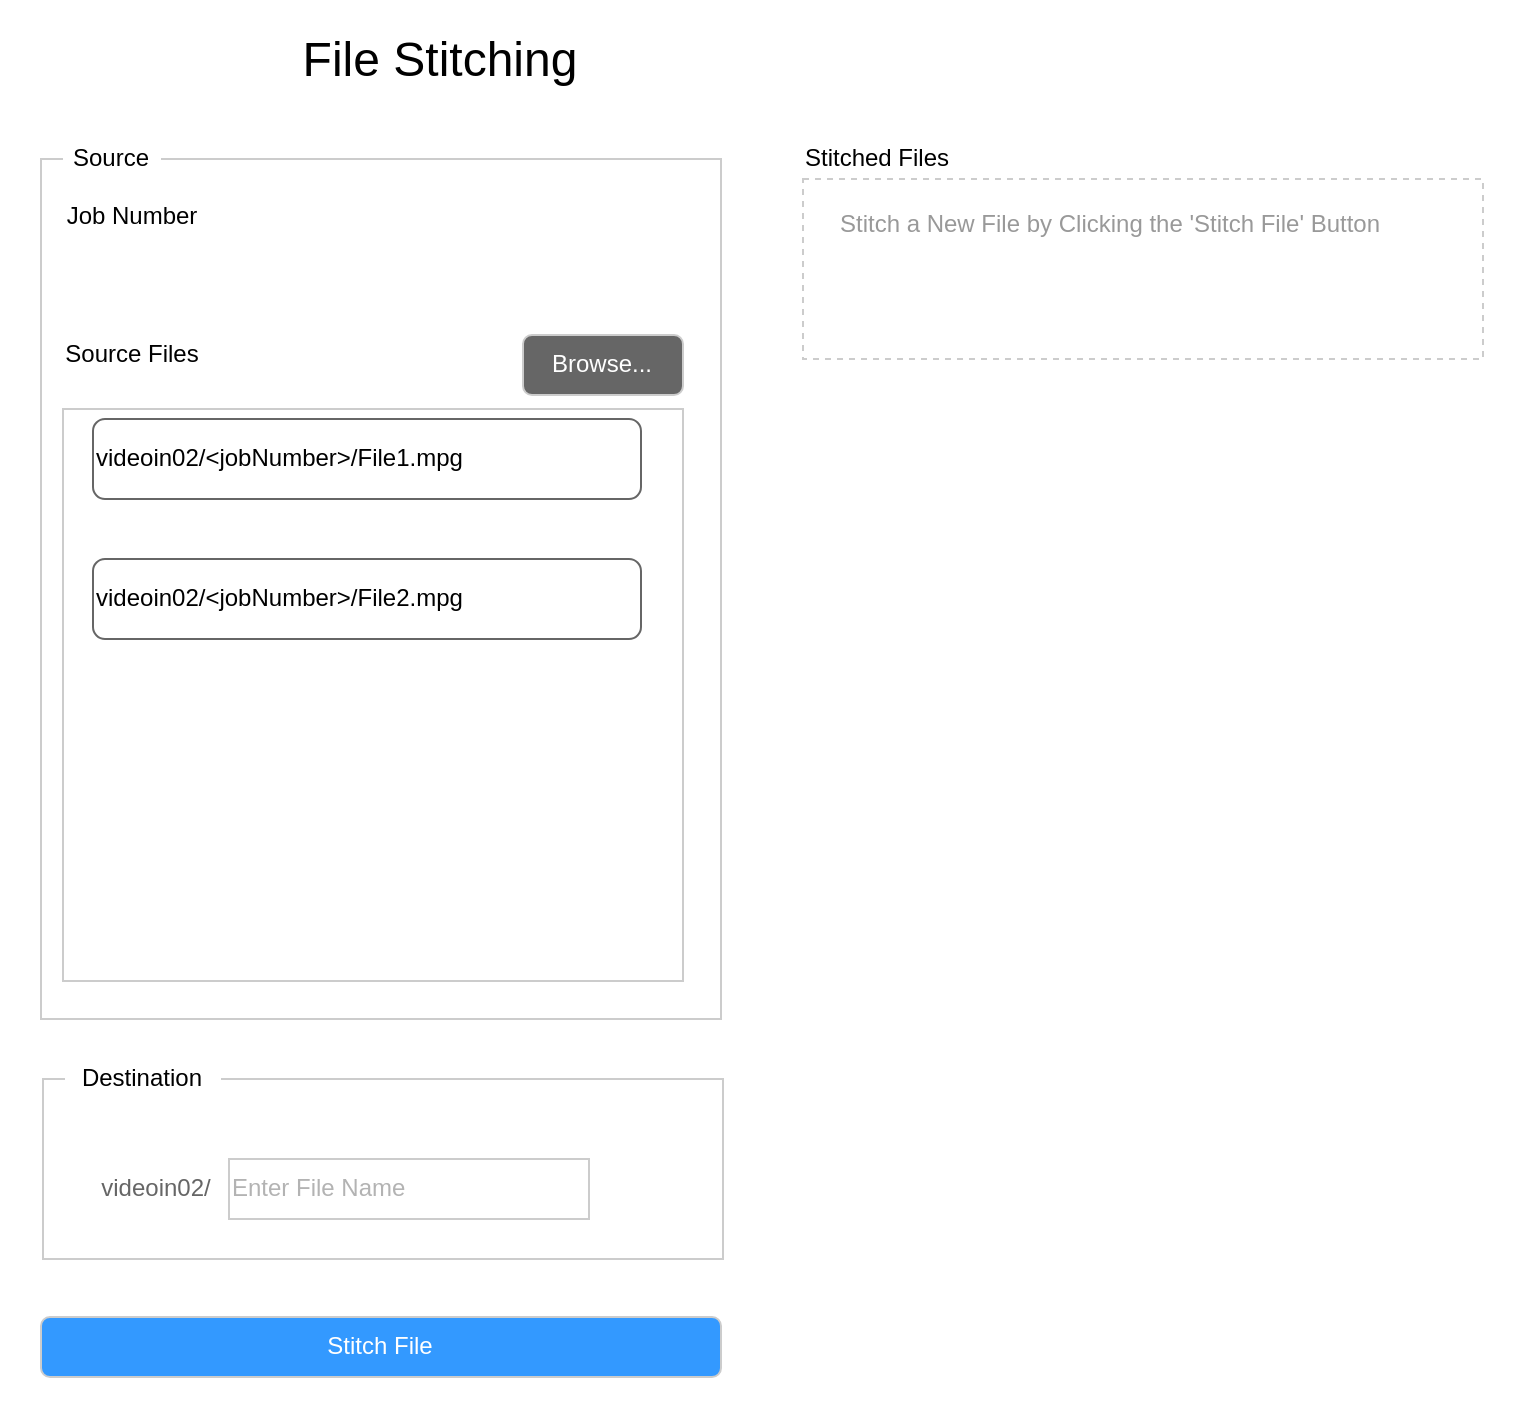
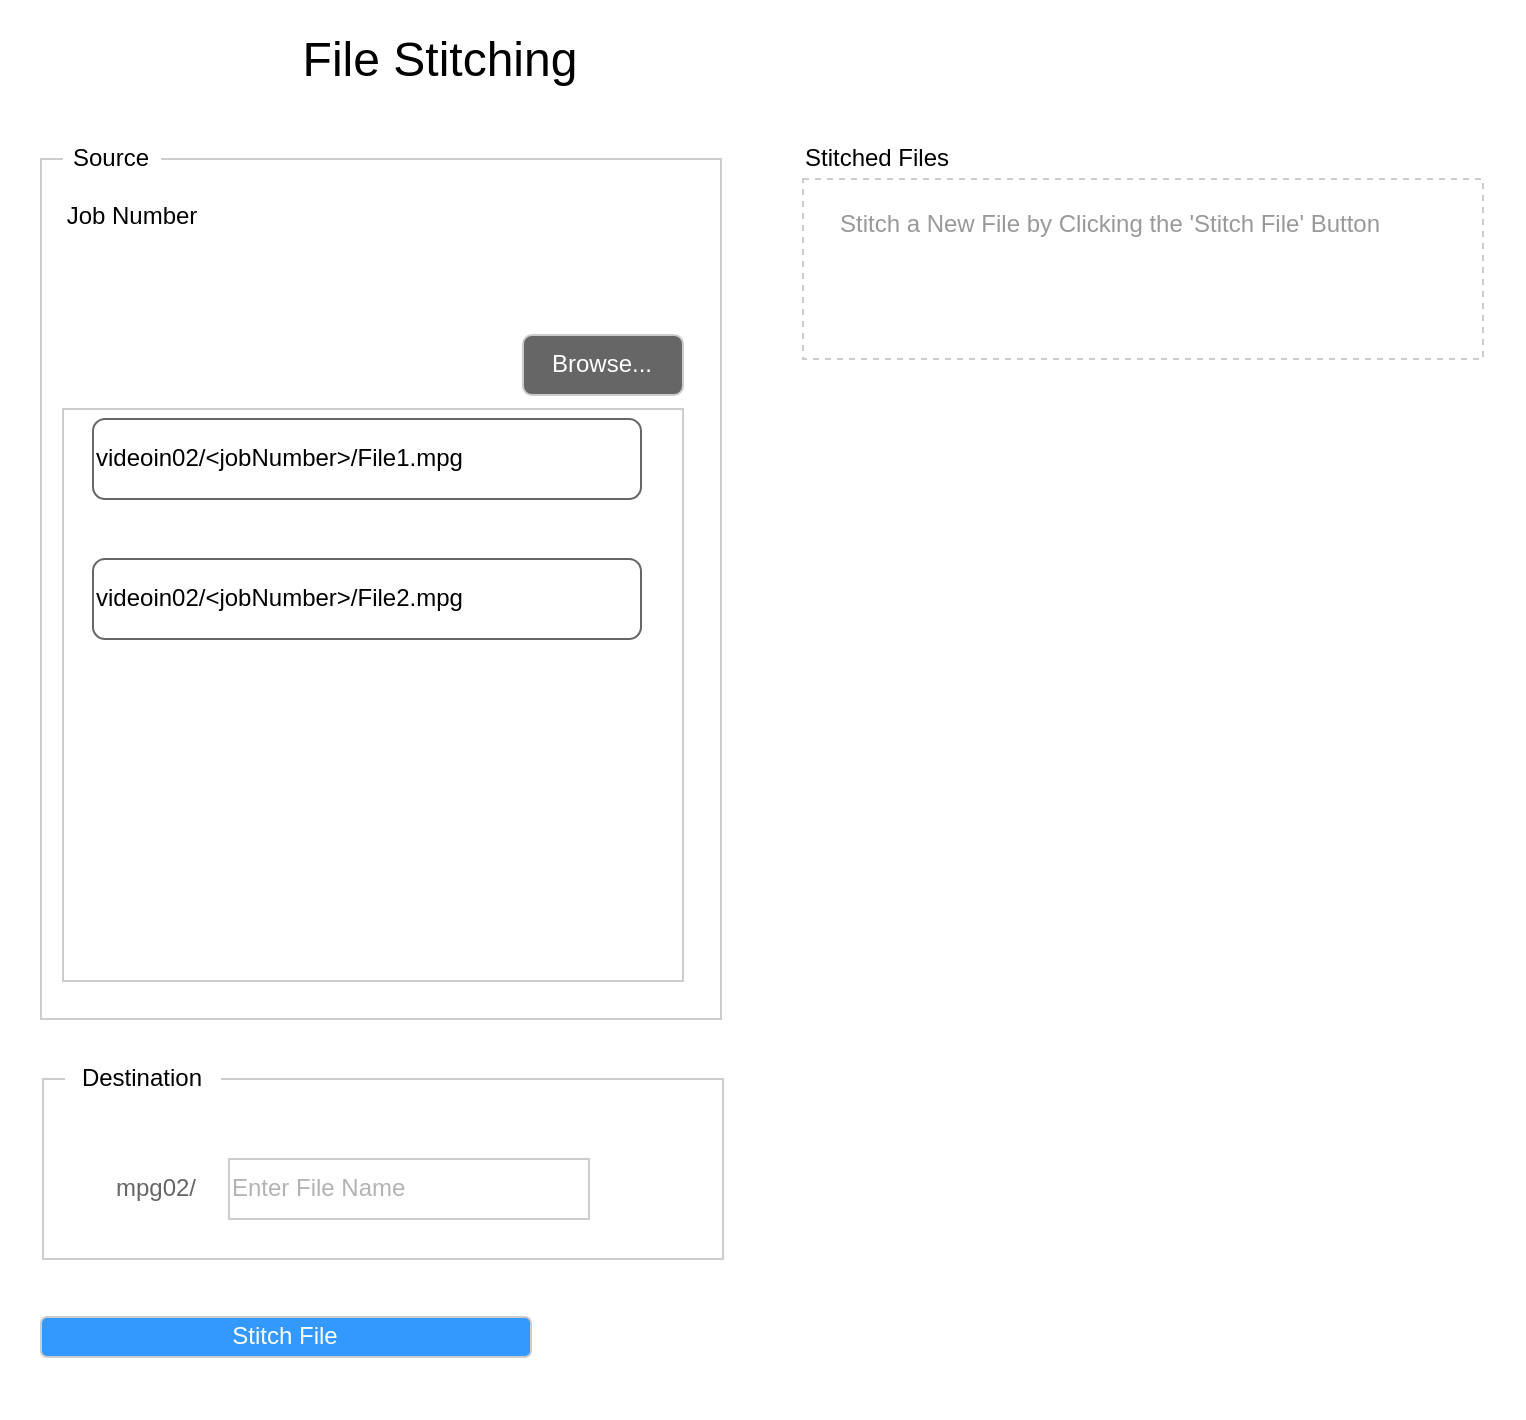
(133, 355) -> none
(157, 1189) -> (157, 1189)
(381, 1347) -> (286, 1337)
